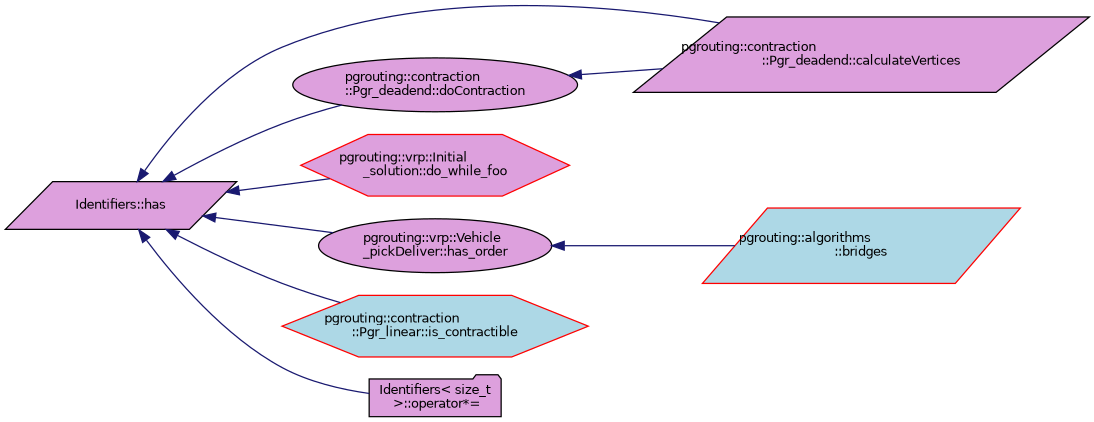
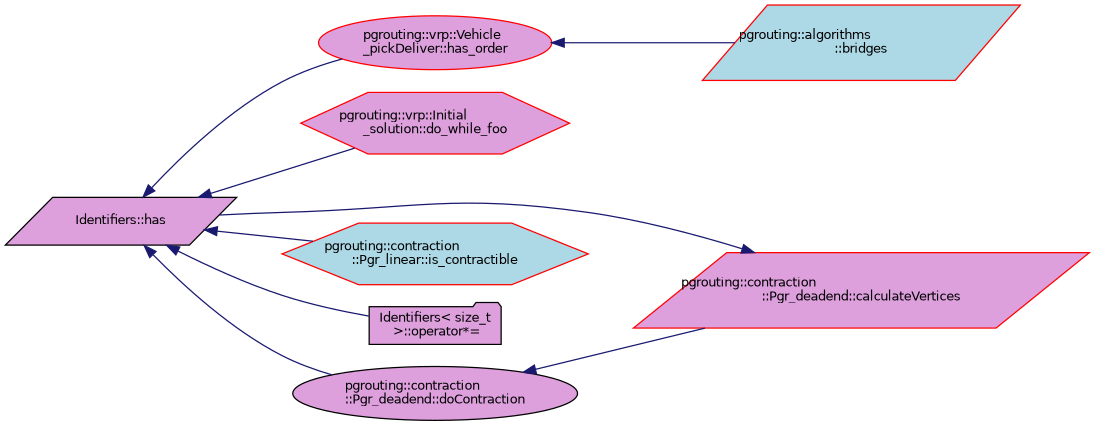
(405, 14) -> (483, 203)
(861, 55) -> (861, 290)
(435, 246) -> (435, 43)
